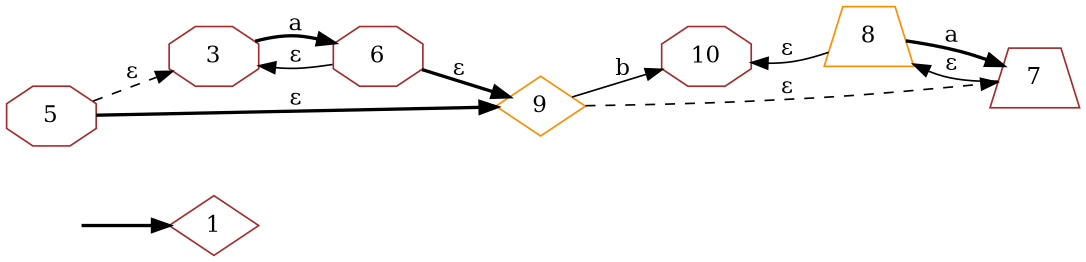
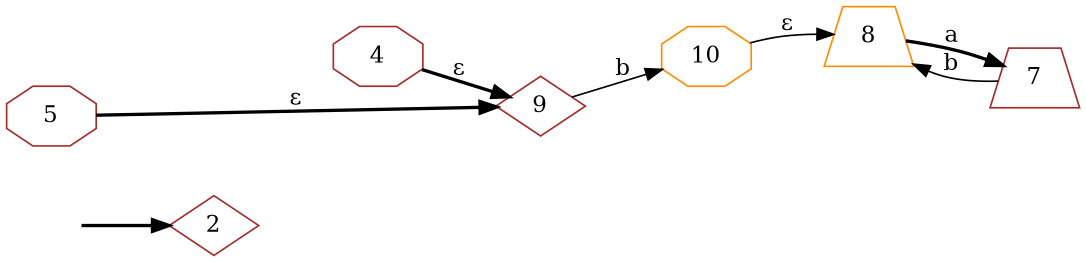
(214, 56) -> none
(378, 56) -> (378, 56)
(706, 56) -> (706, 56)
(799, 61) -> (783, 36)
(952, 64) -> (952, 64)
(783, 100) -> none
(541, 106) -> (541, 106)
(214, 226) -> (214, 226)
